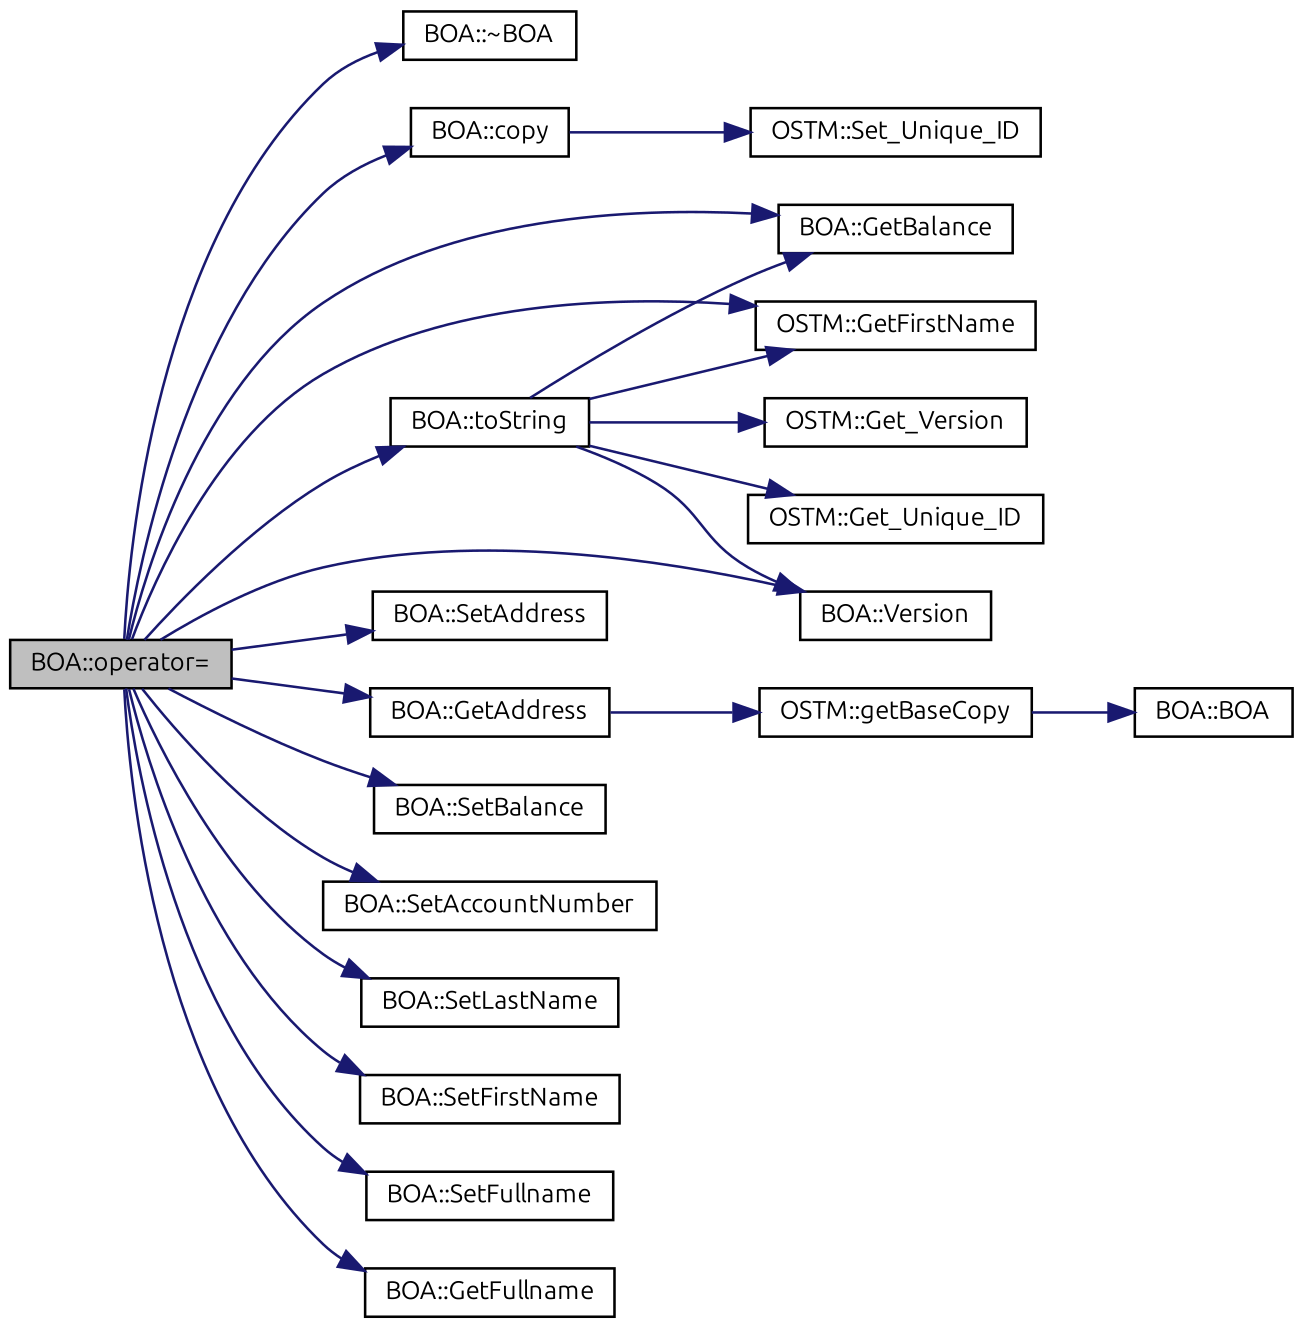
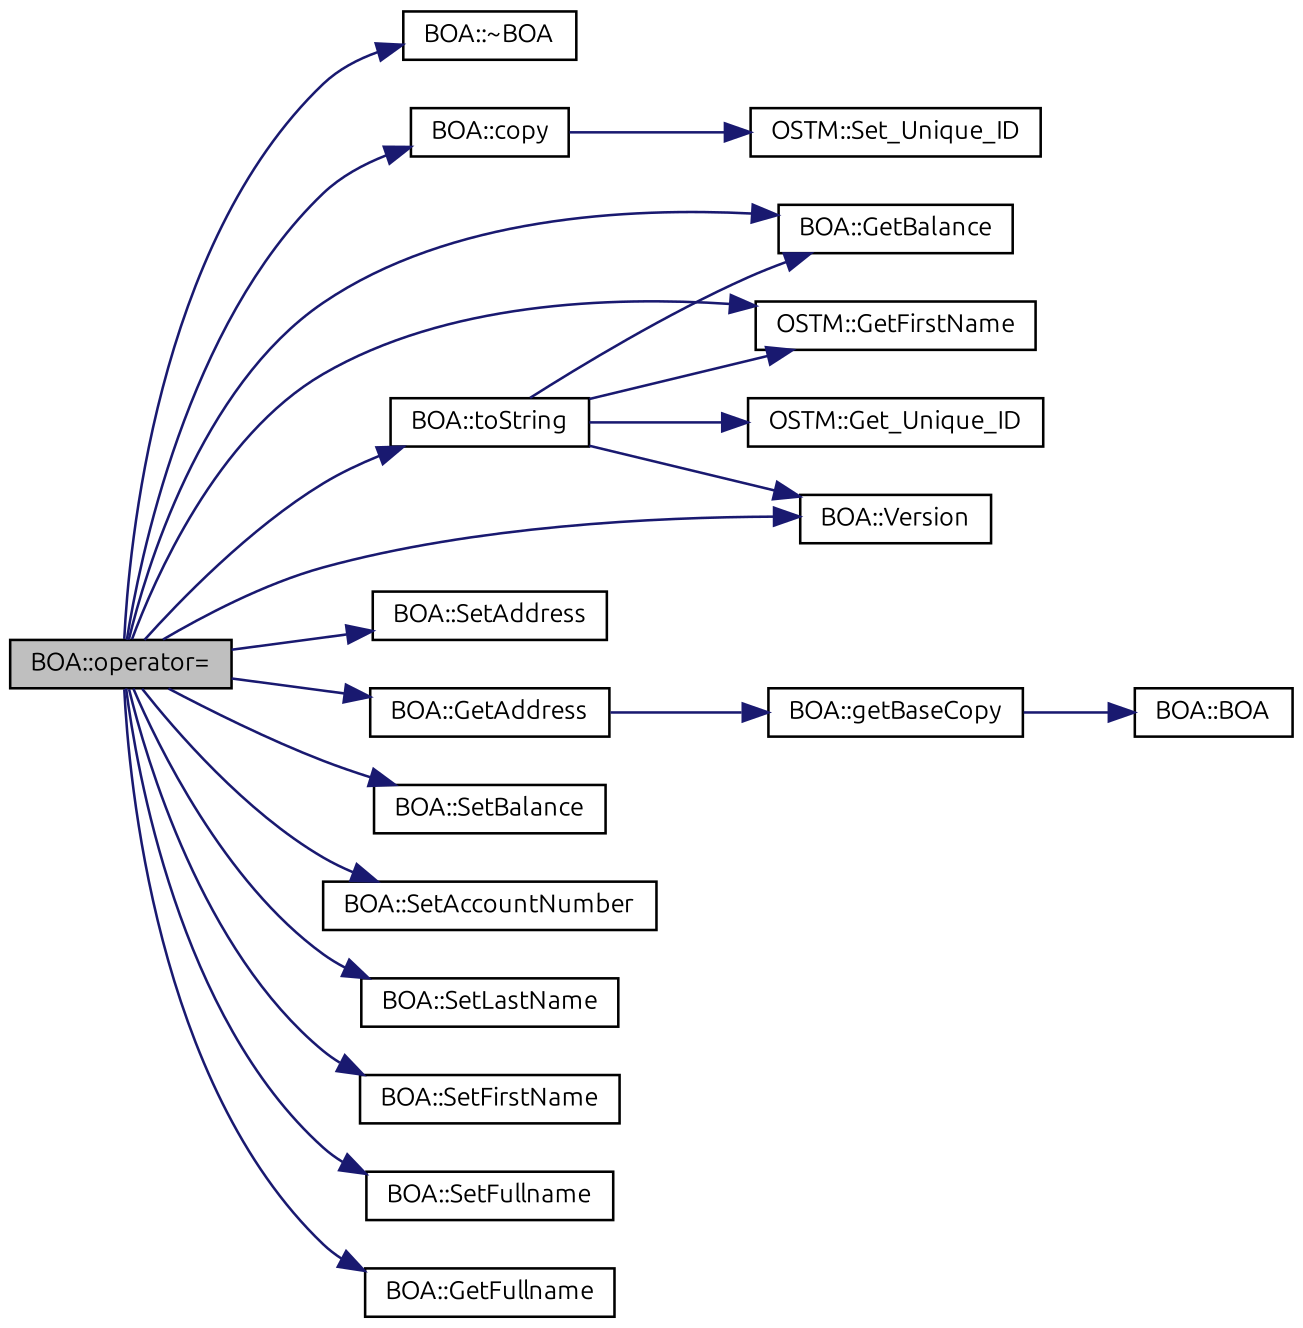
(896, 422) -> none
(896, 712) -> (896, 712)
